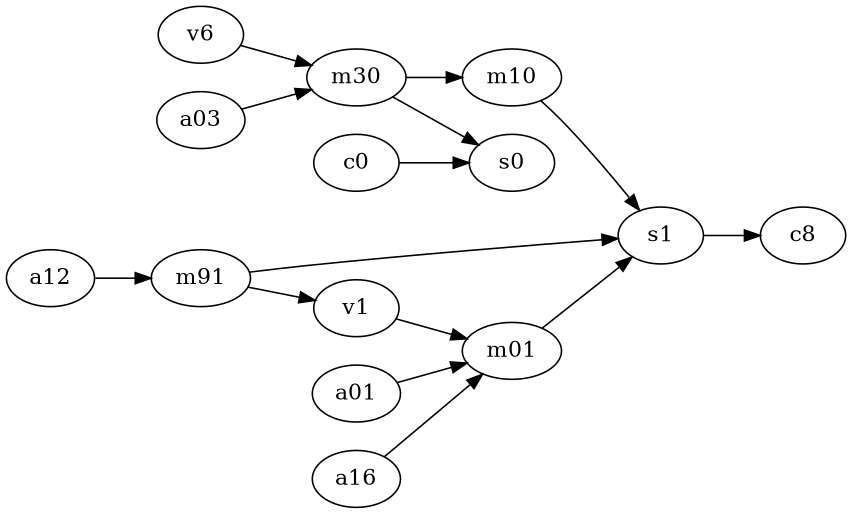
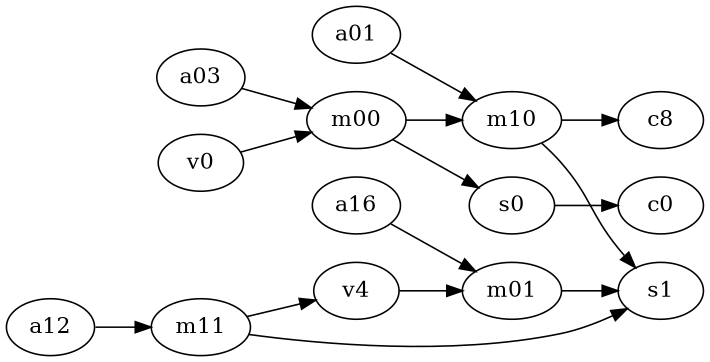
(201, 35) -> (201, 163)
(356, 77) -> (356, 120)
(426, 163) -> (578, 205)
(724, 236) -> (582, 120)
(201, 278) -> (201, 327)
(356, 308) -> (356, 291)
(424, 375) -> (427, 73)
